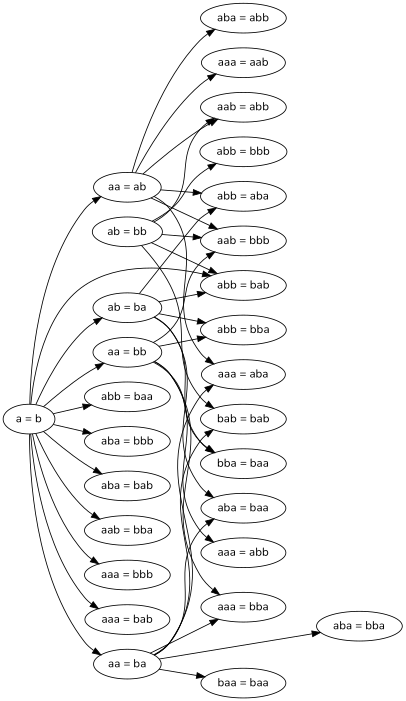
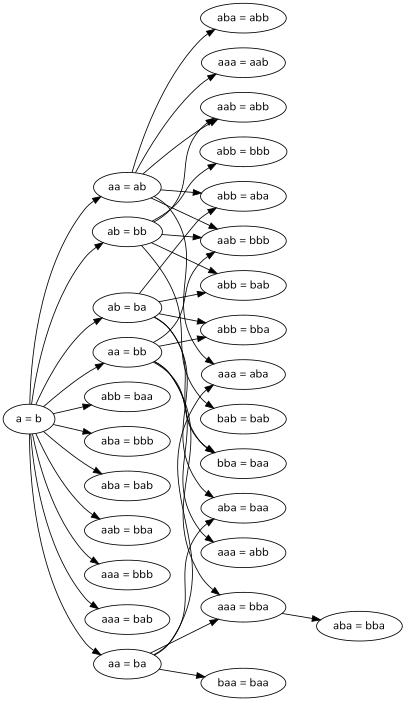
(80, 289) -> (52, 320)
(186, 547) -> none
(236, 646) -> (297, 616)
